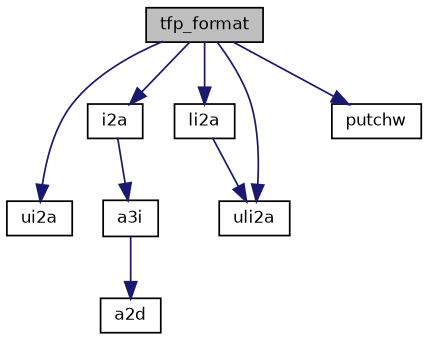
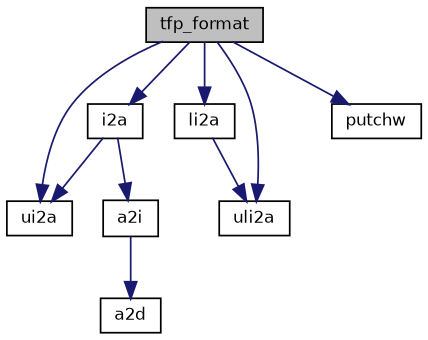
none -> (83, 163)
(131, 218) -> (131, 218)
